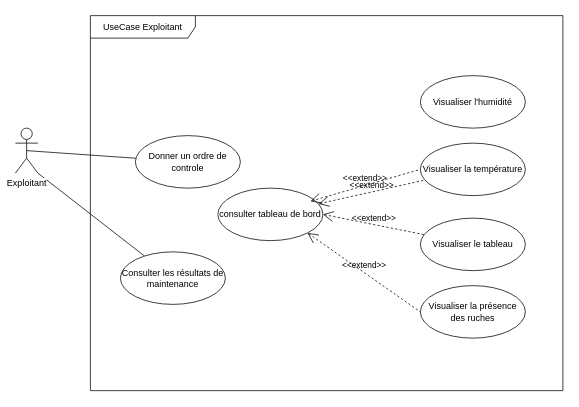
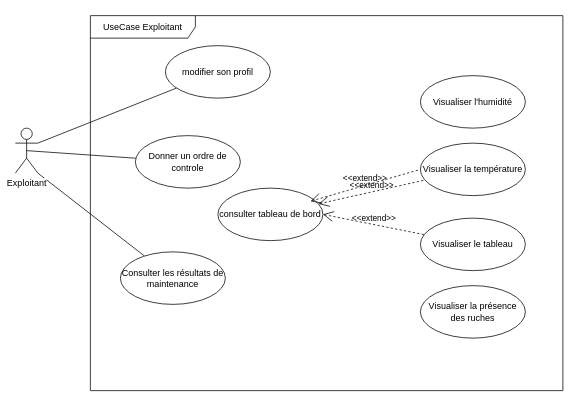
none -> (218, 72)
none -> (108, 115)
(363, 271) -> none
